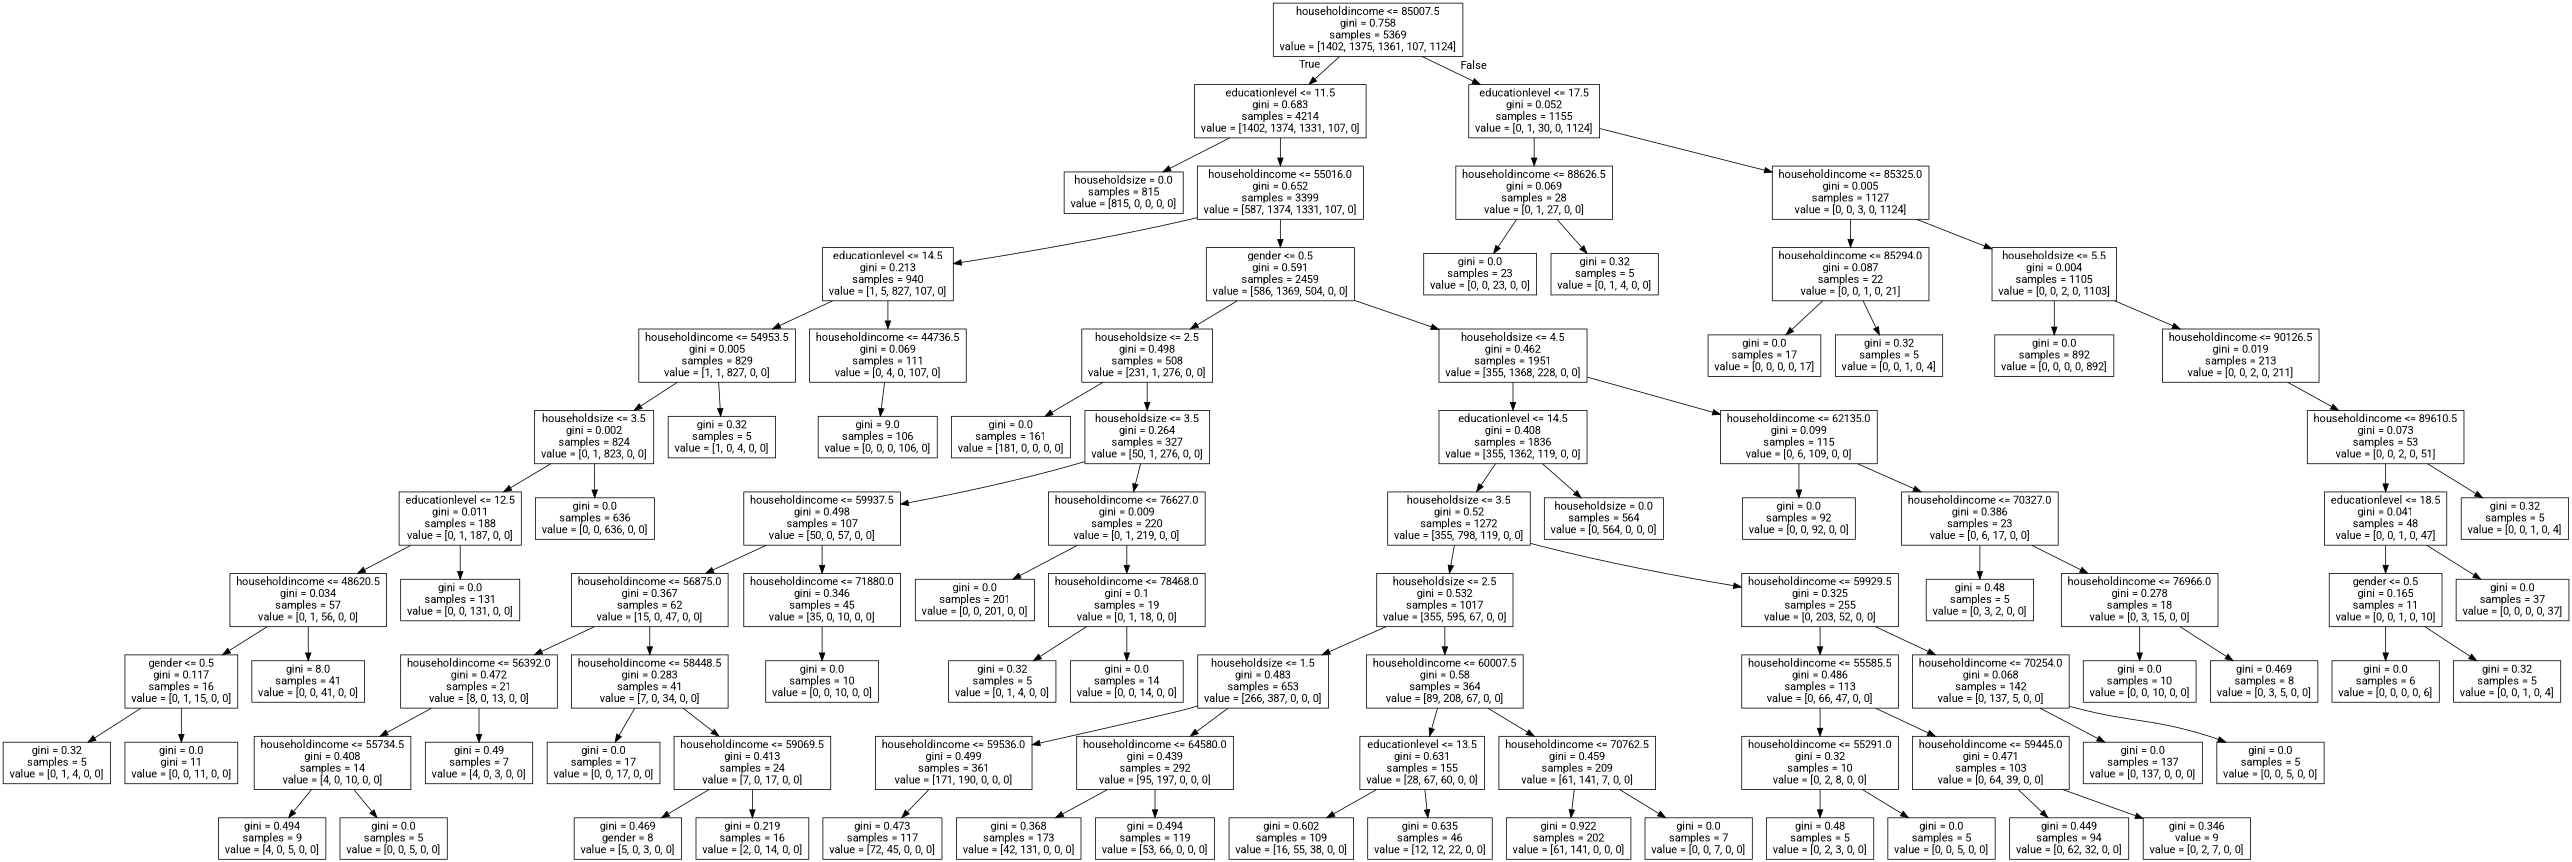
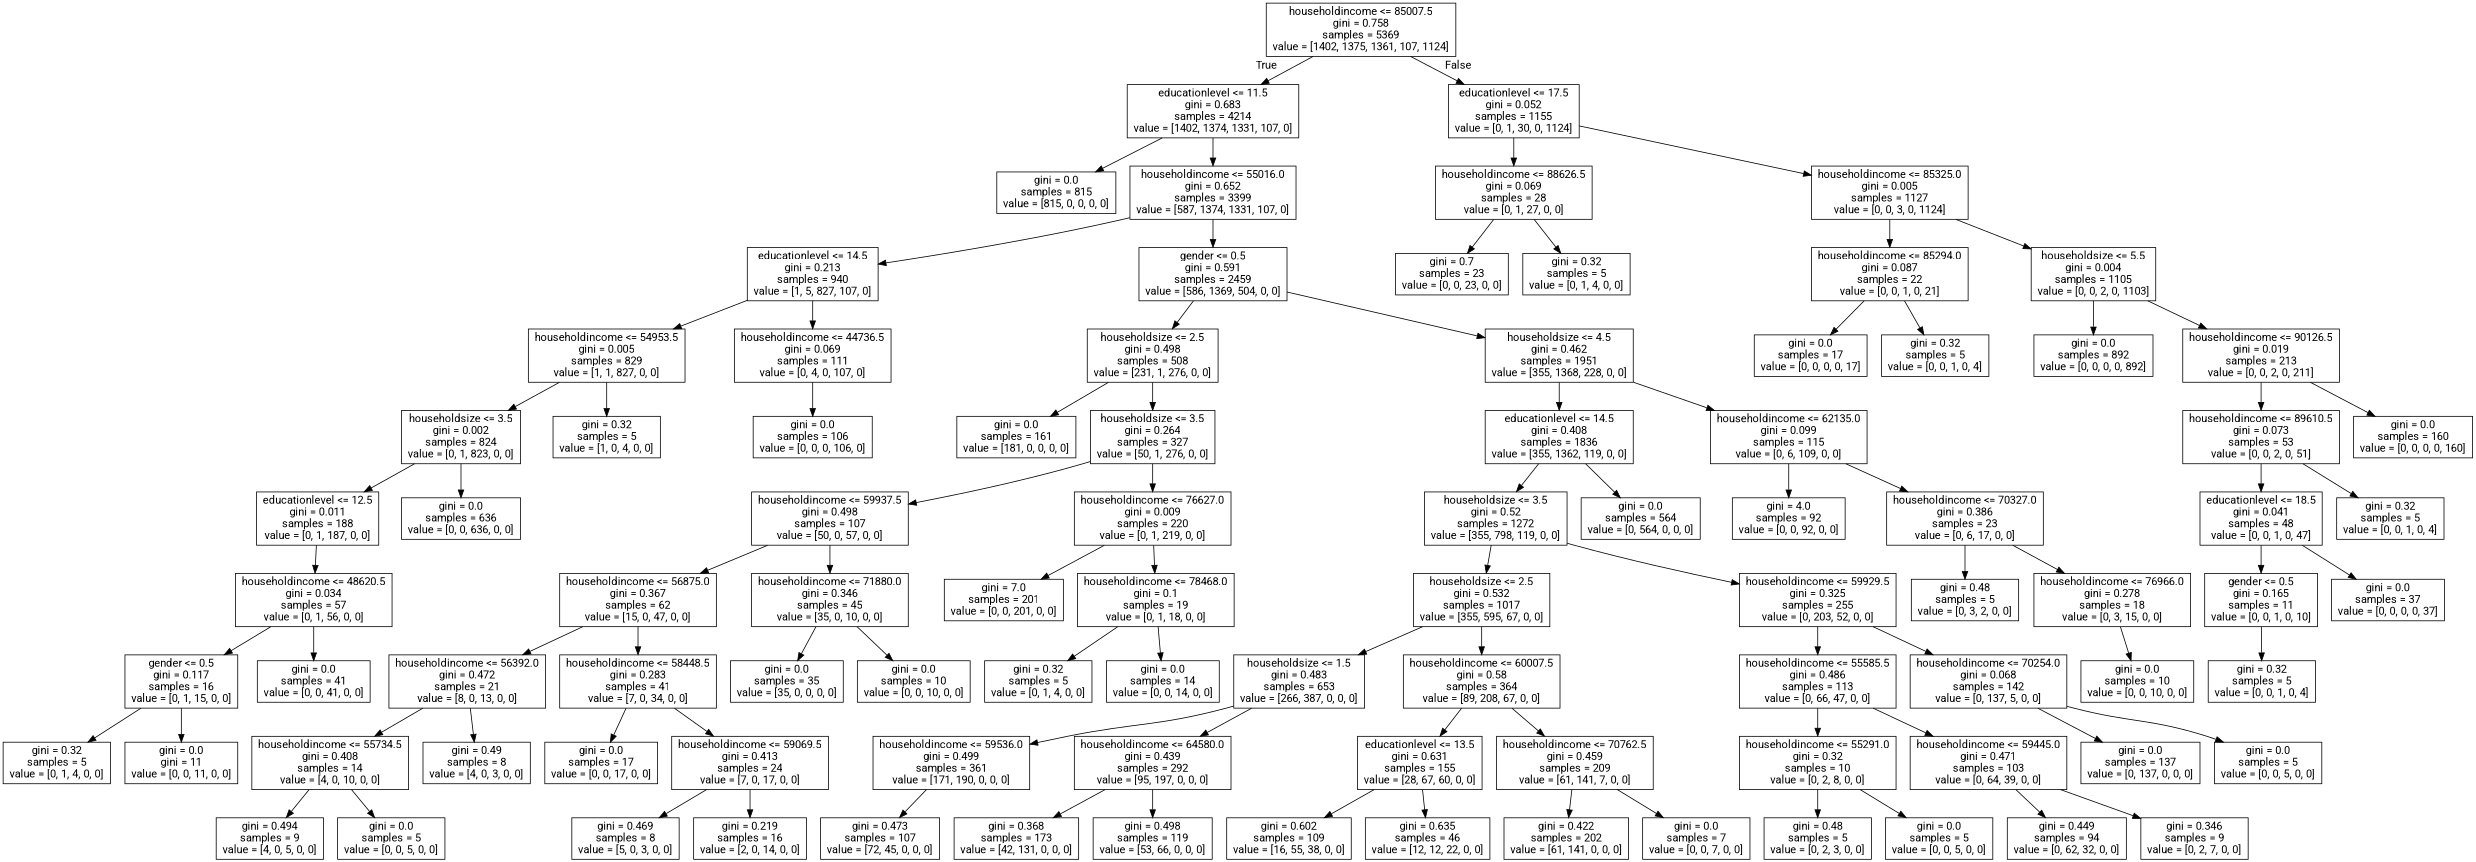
(1124, 193) -> (1056, 193)
(1480, 274) -> (1452, 274)
(878, 437) -> (813, 437)
none -> (2413, 437)
(1604, 519) -> (1641, 519)
(1799, 519) -> (1789, 519)
(460, 600) -> none
(975, 600) -> (1004, 600)
(308, 682) -> (314, 682)
none -> (787, 682)
(2264, 682) -> none
(2386, 682) -> none
(479, 763) -> (477, 763)
(628, 839) -> (625, 839)
(882, 839) -> (880, 839)
(1155, 839) -> (1153, 839)
(1569, 839) -> (1566, 839)
(2197, 839) -> (2195, 839)
